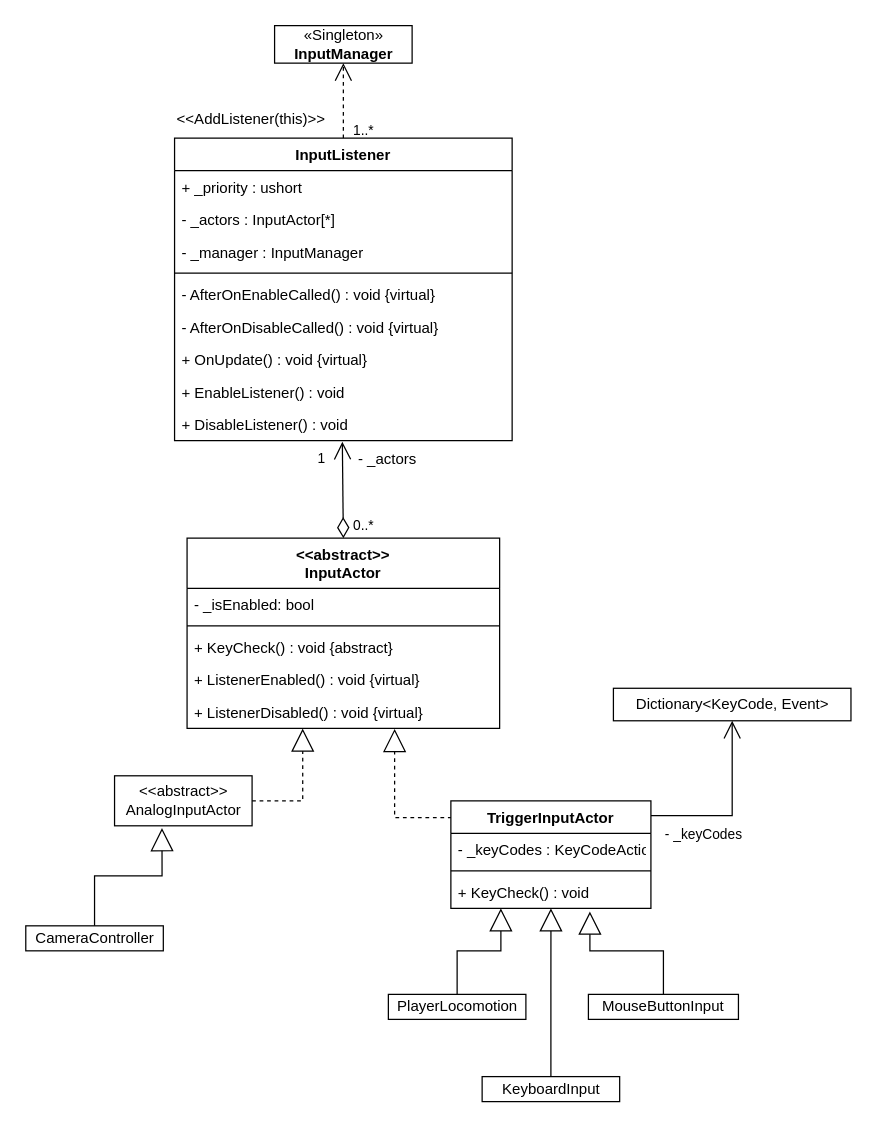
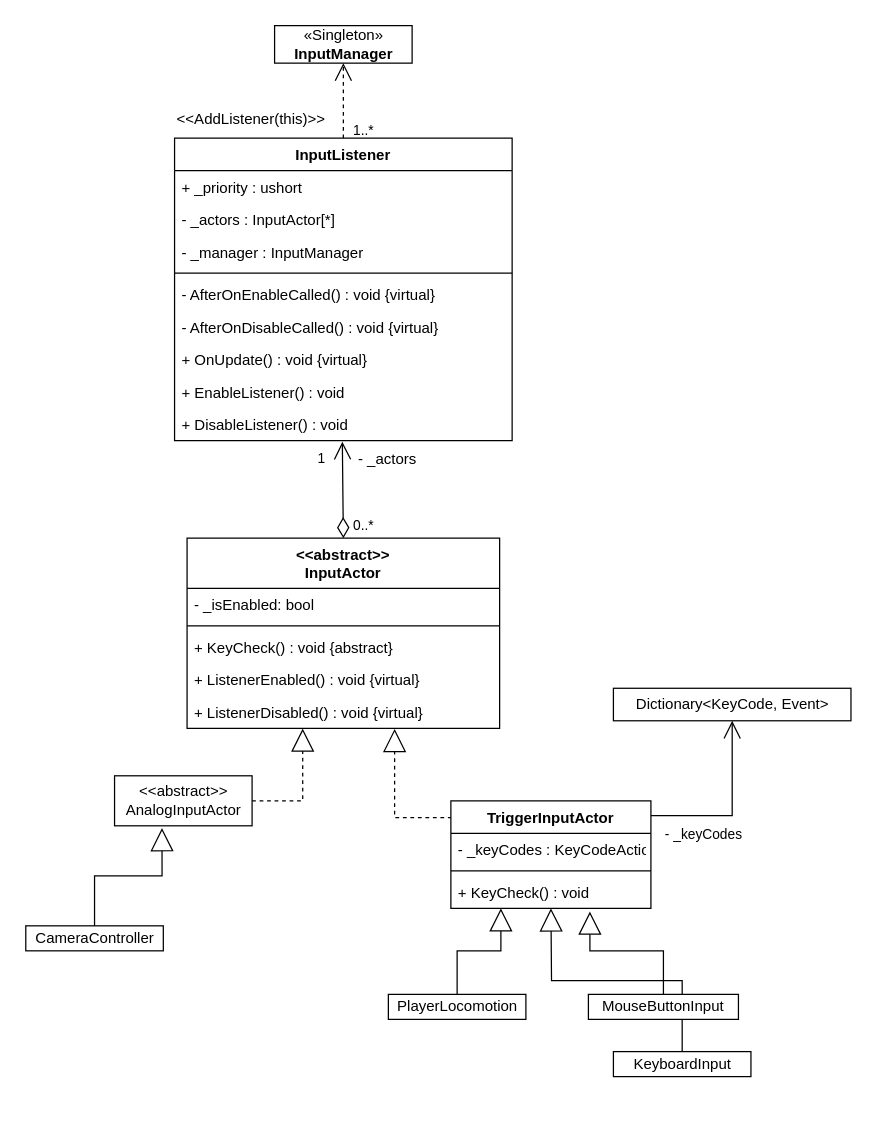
(551, 1089) -> (682, 1064)
